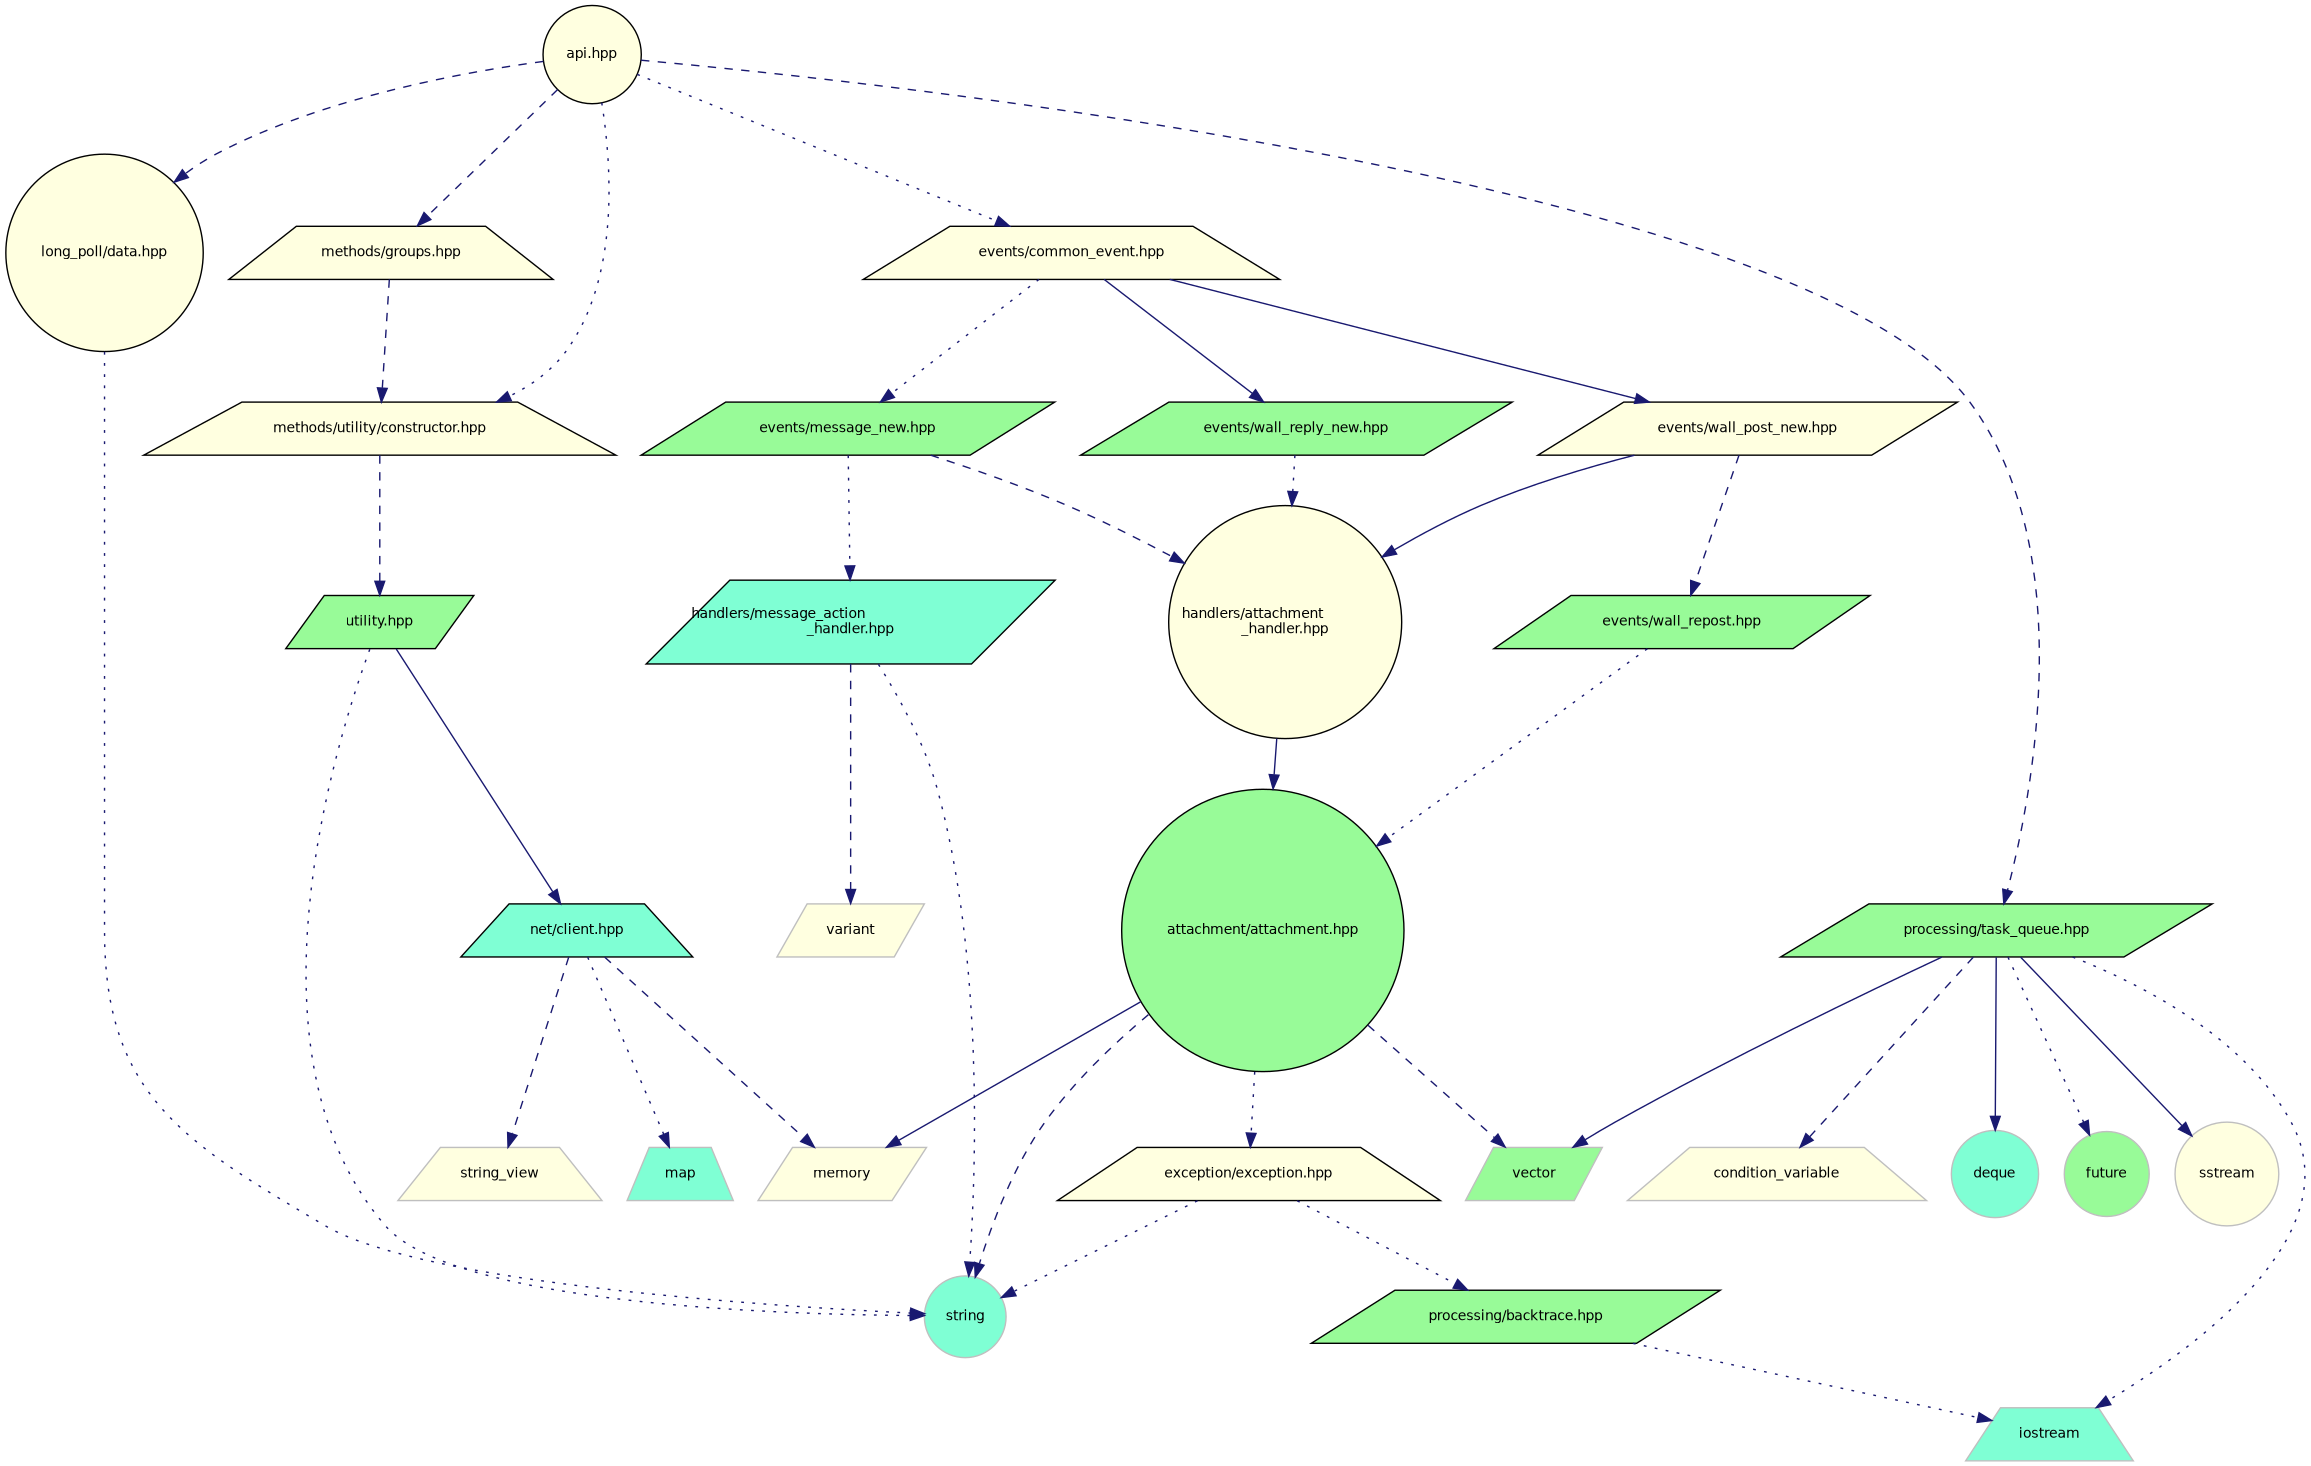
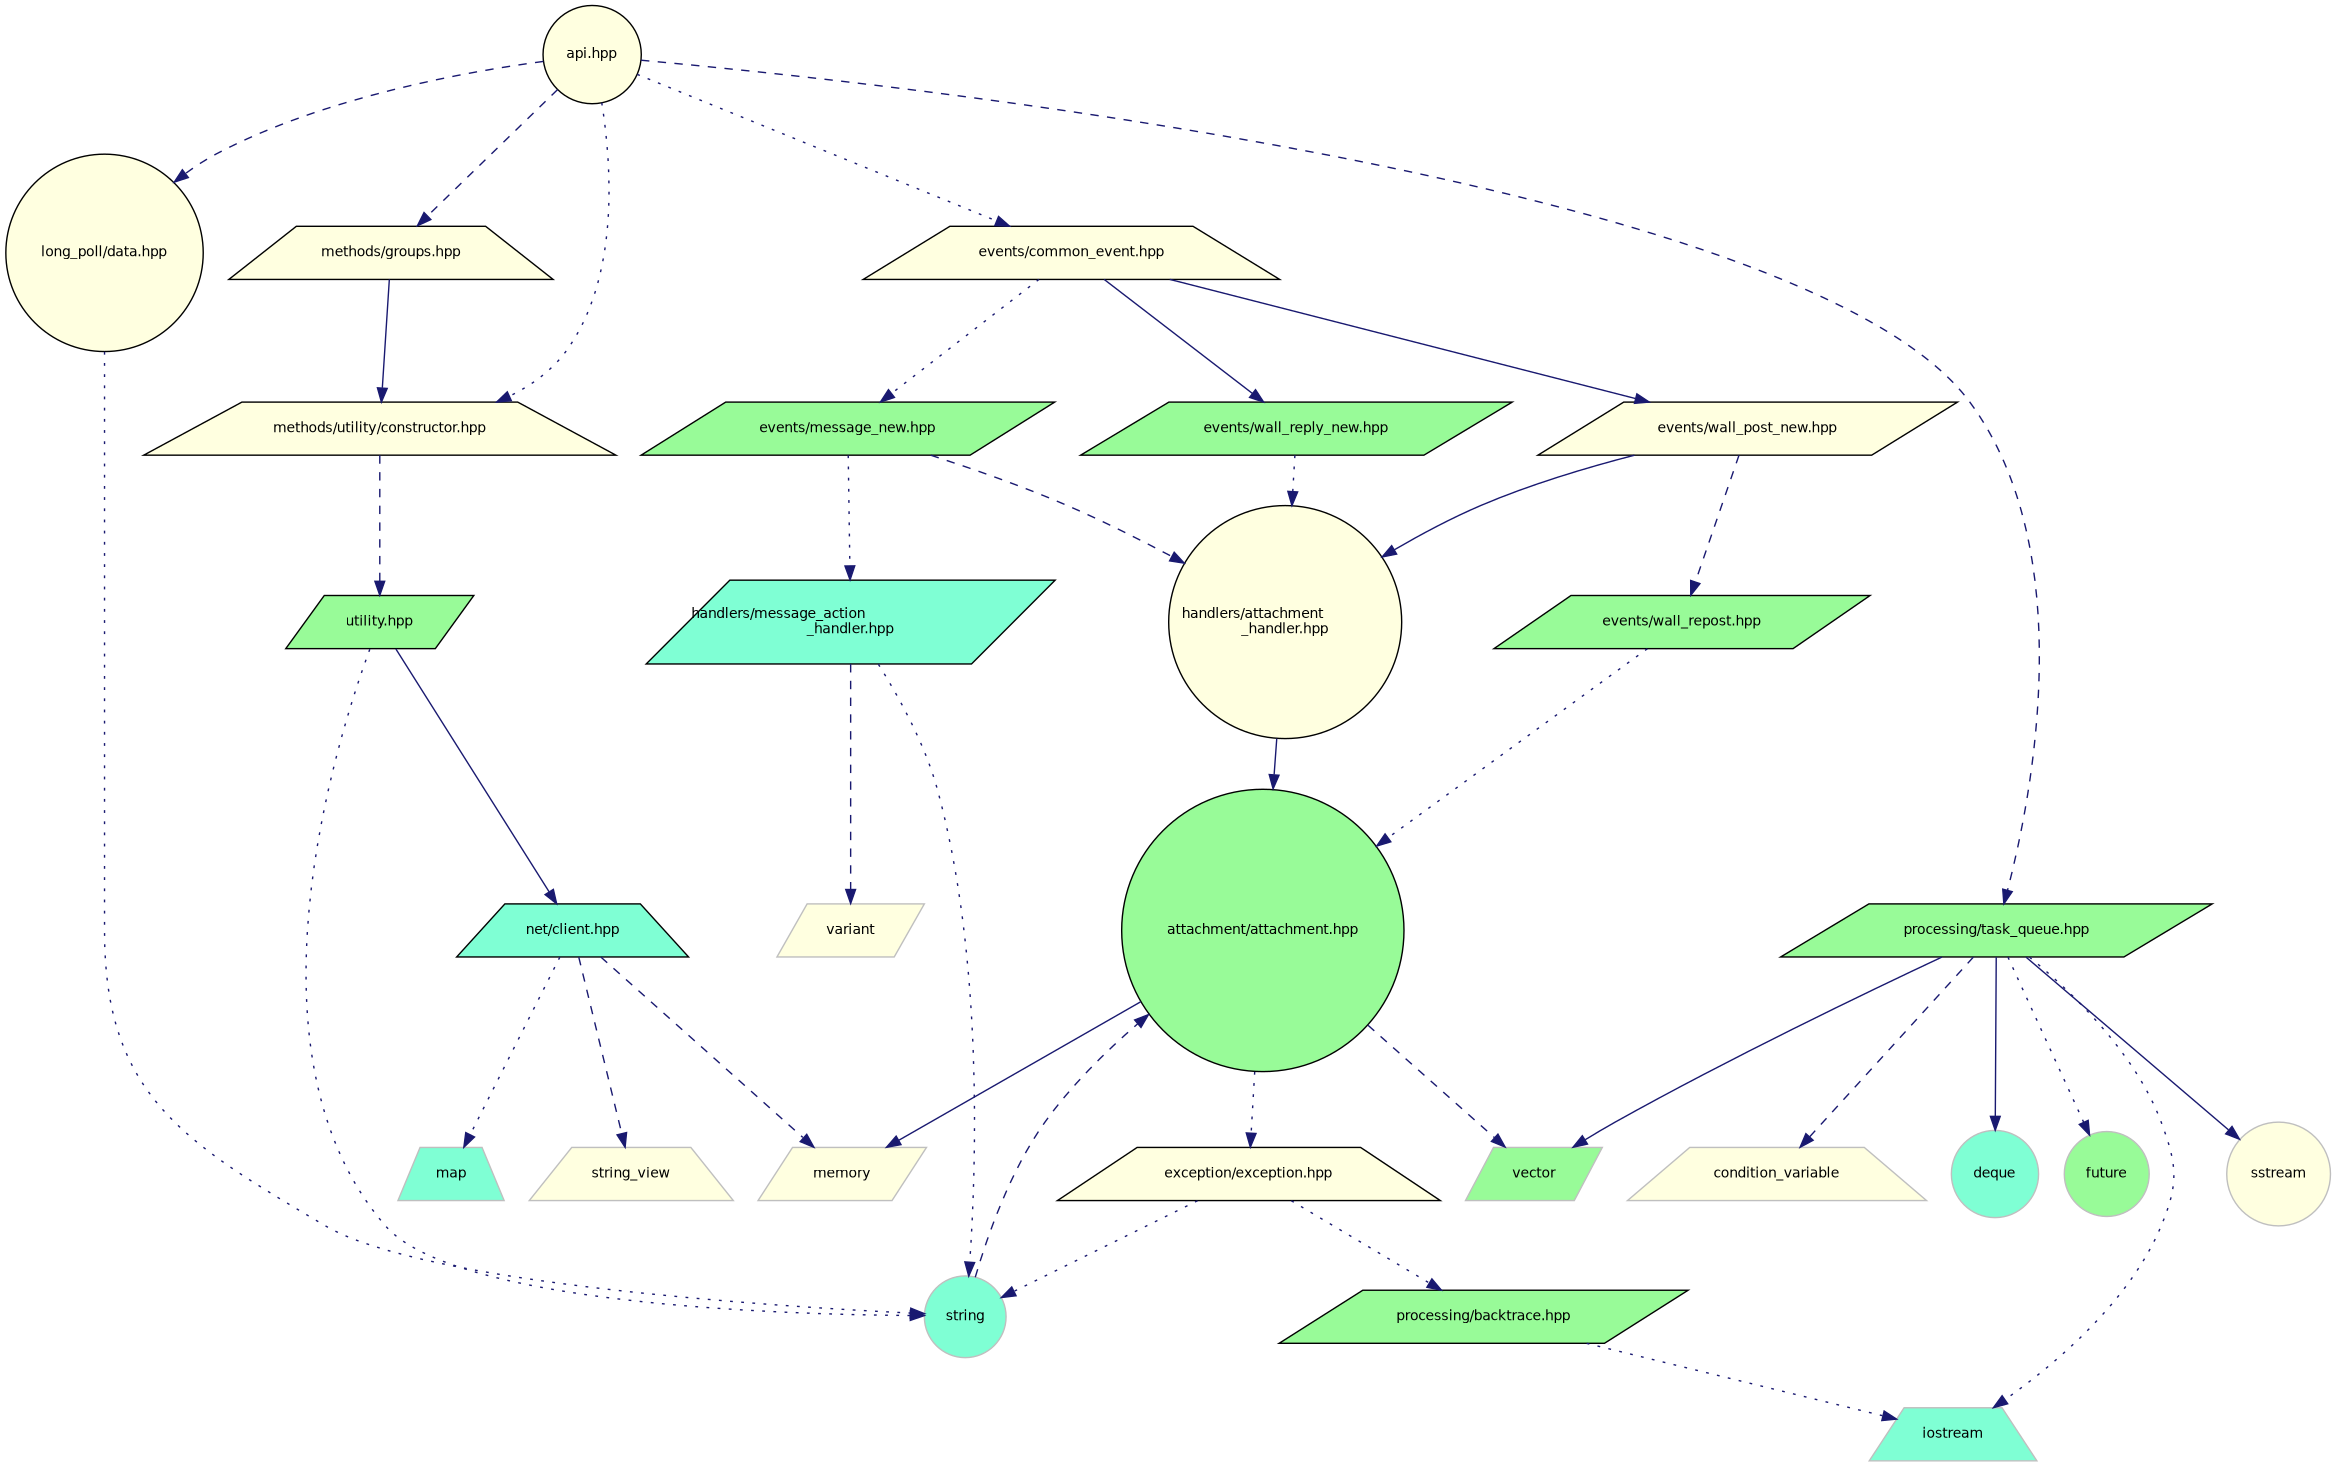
(386, 334) -> (386, 334)
(1043, 1125) -> (1035, 1137)
